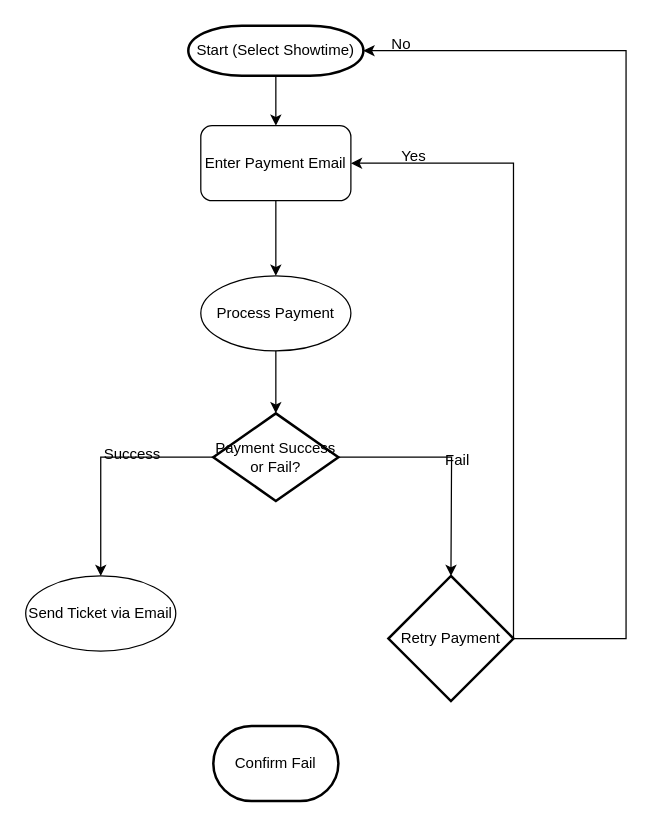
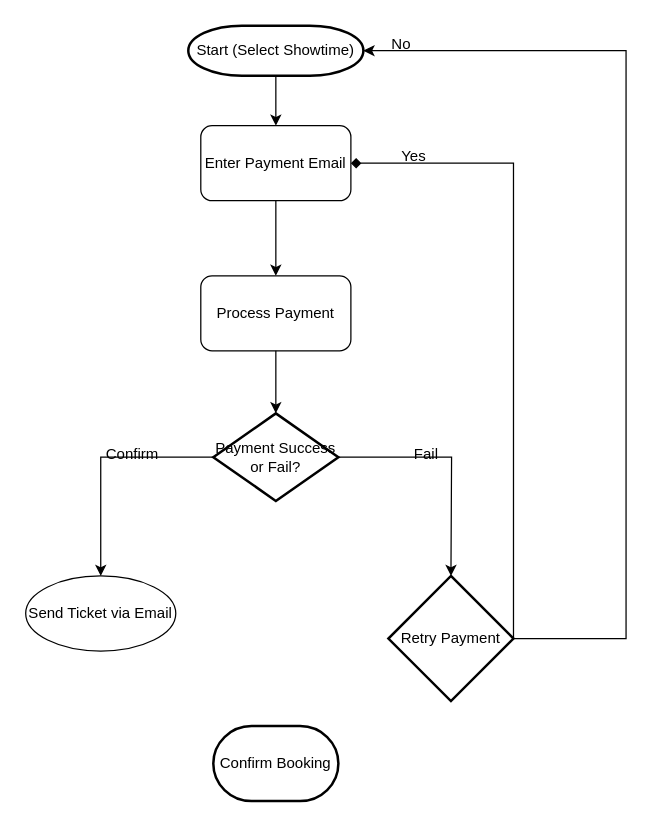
(361, 163) -> (361, 163)
(276, 313) -> (276, 313)
(133, 454) -> (133, 454)
(457, 461) -> (426, 454)
(276, 763) -> (276, 763)
